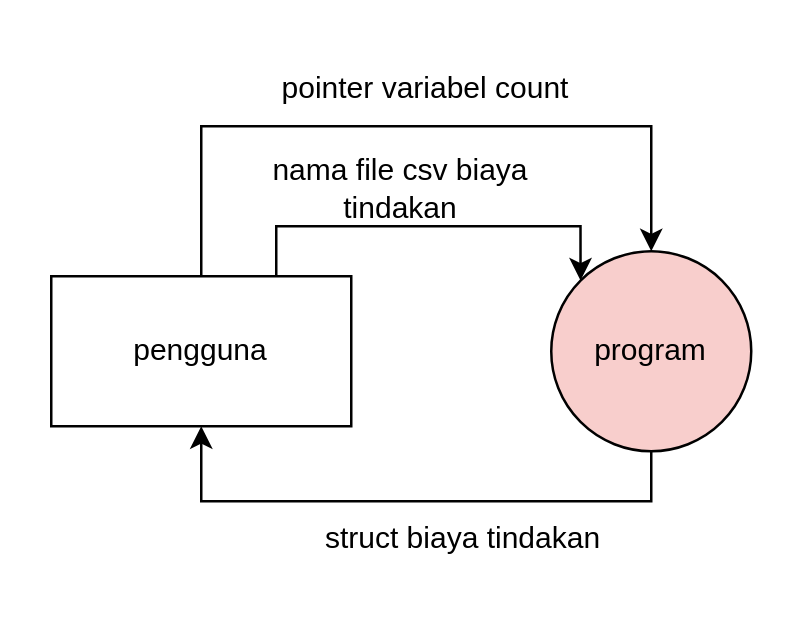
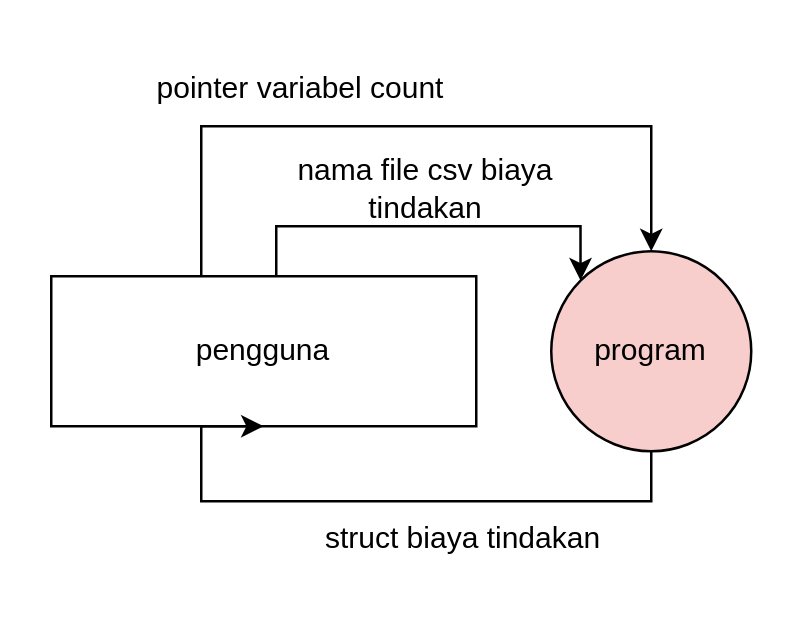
(426, 89) -> (301, 89)
(401, 189) -> (426, 189)
(201, 351) -> (264, 351)
